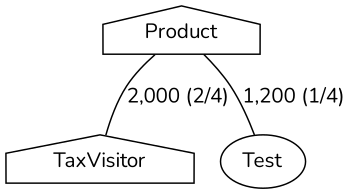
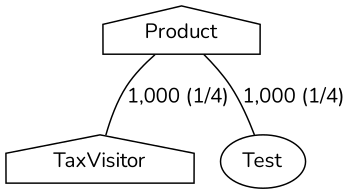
(179, 97) -> (179, 97)
(294, 97) -> (294, 97)
